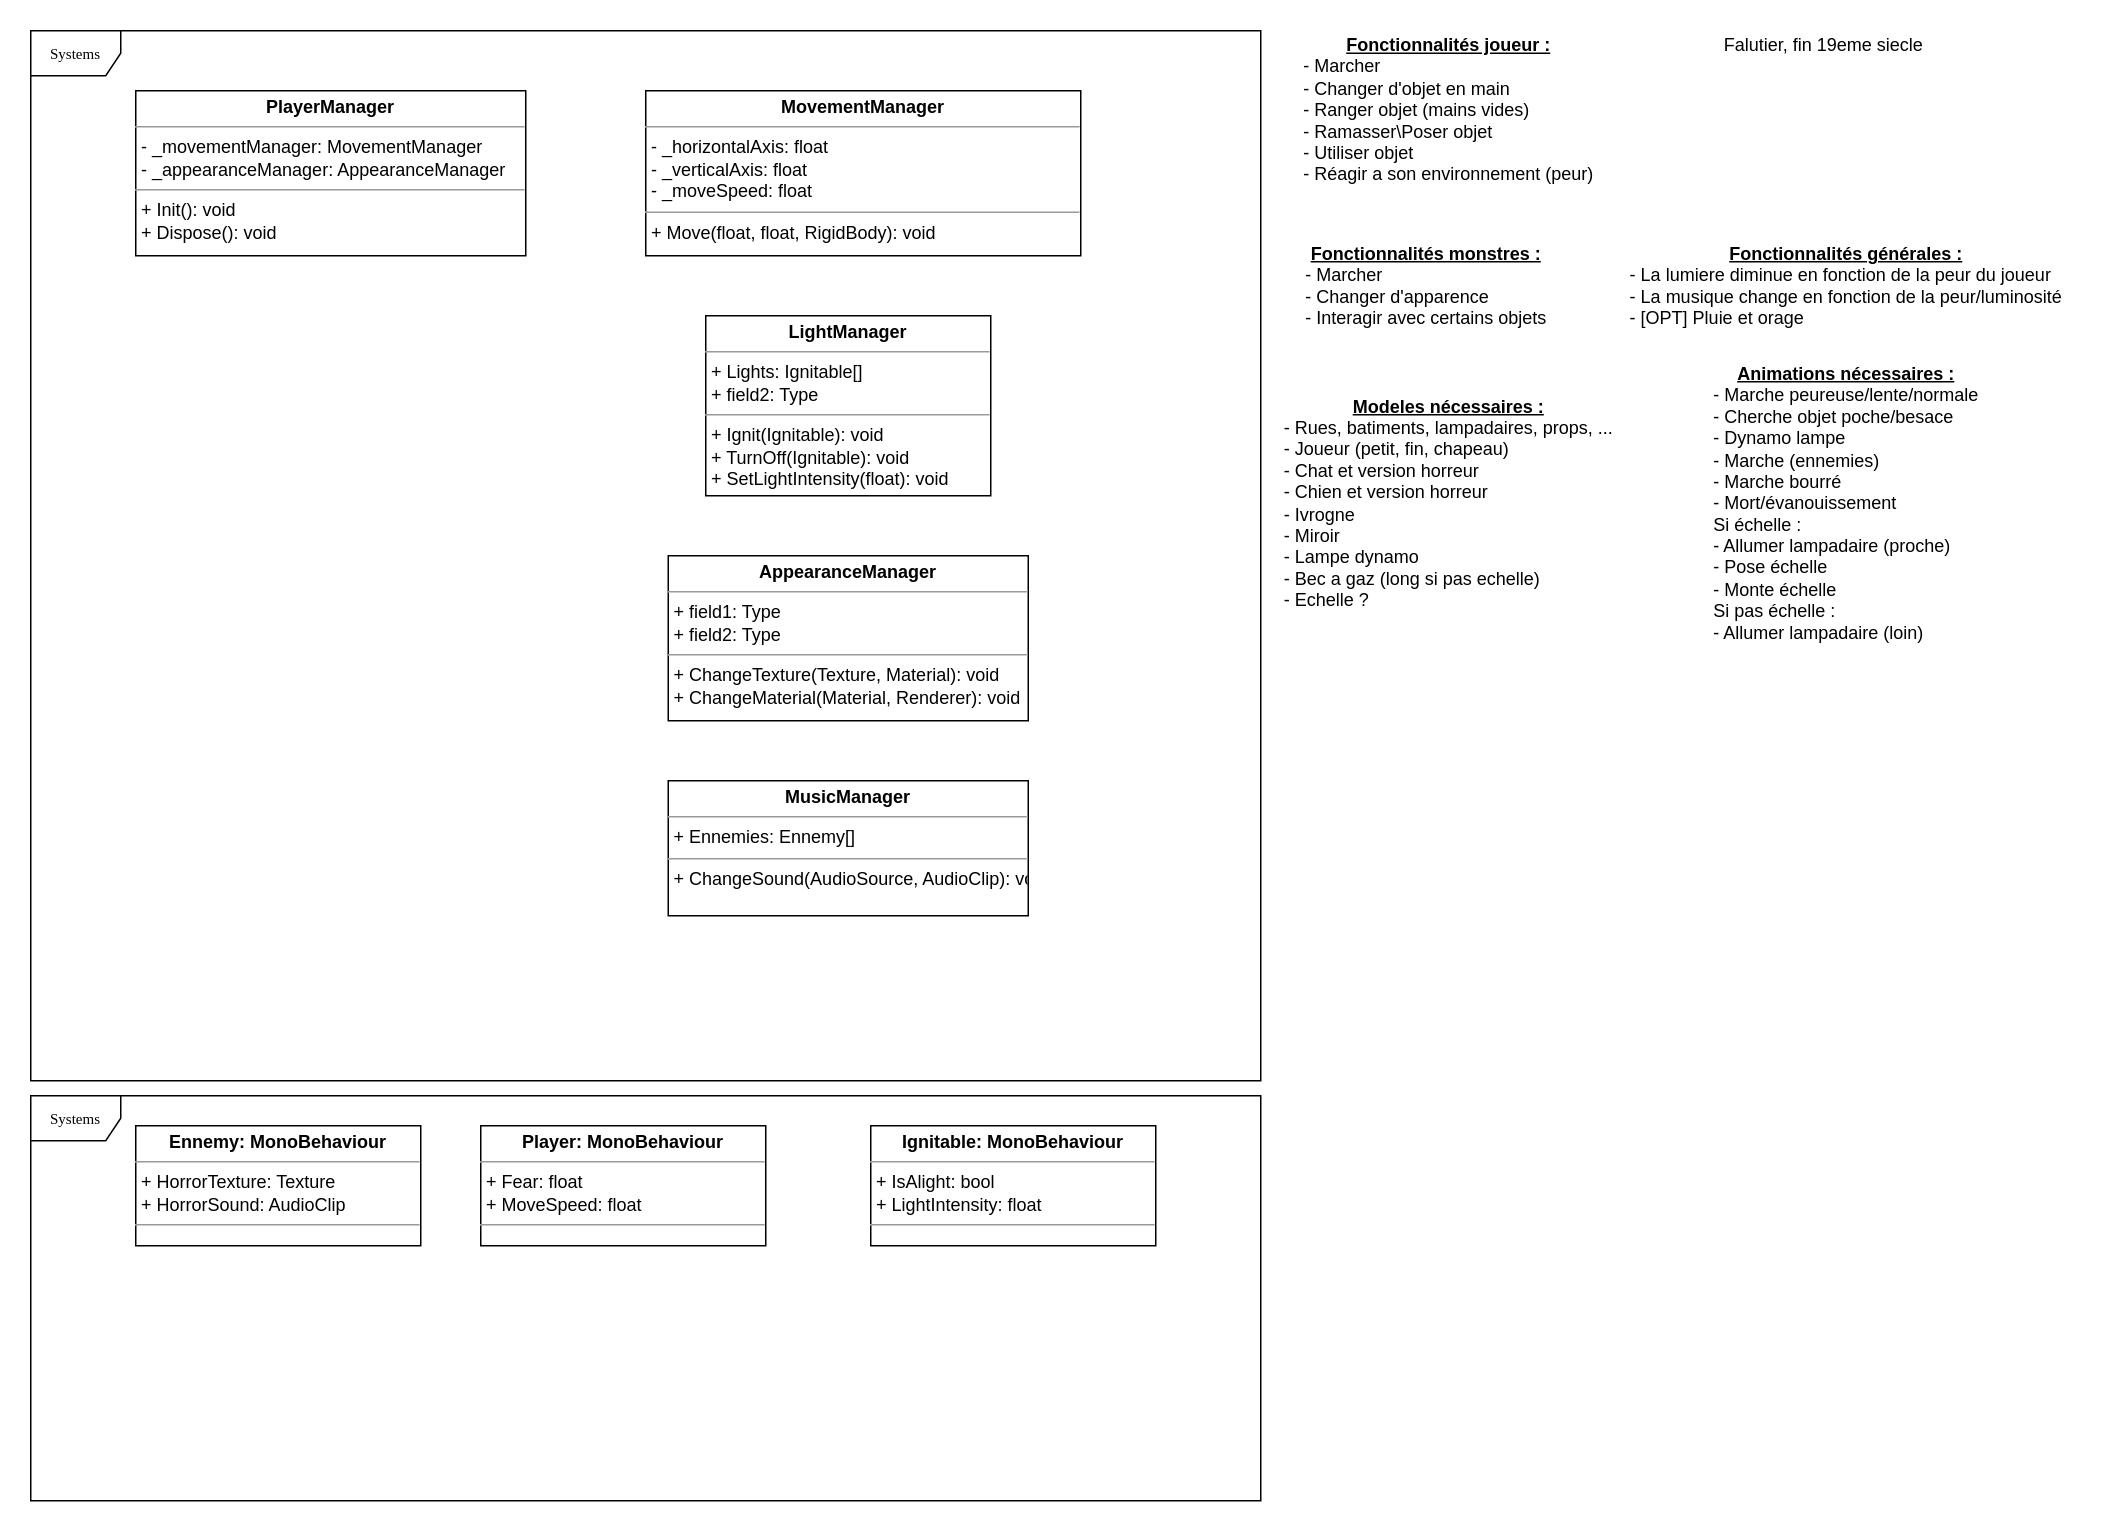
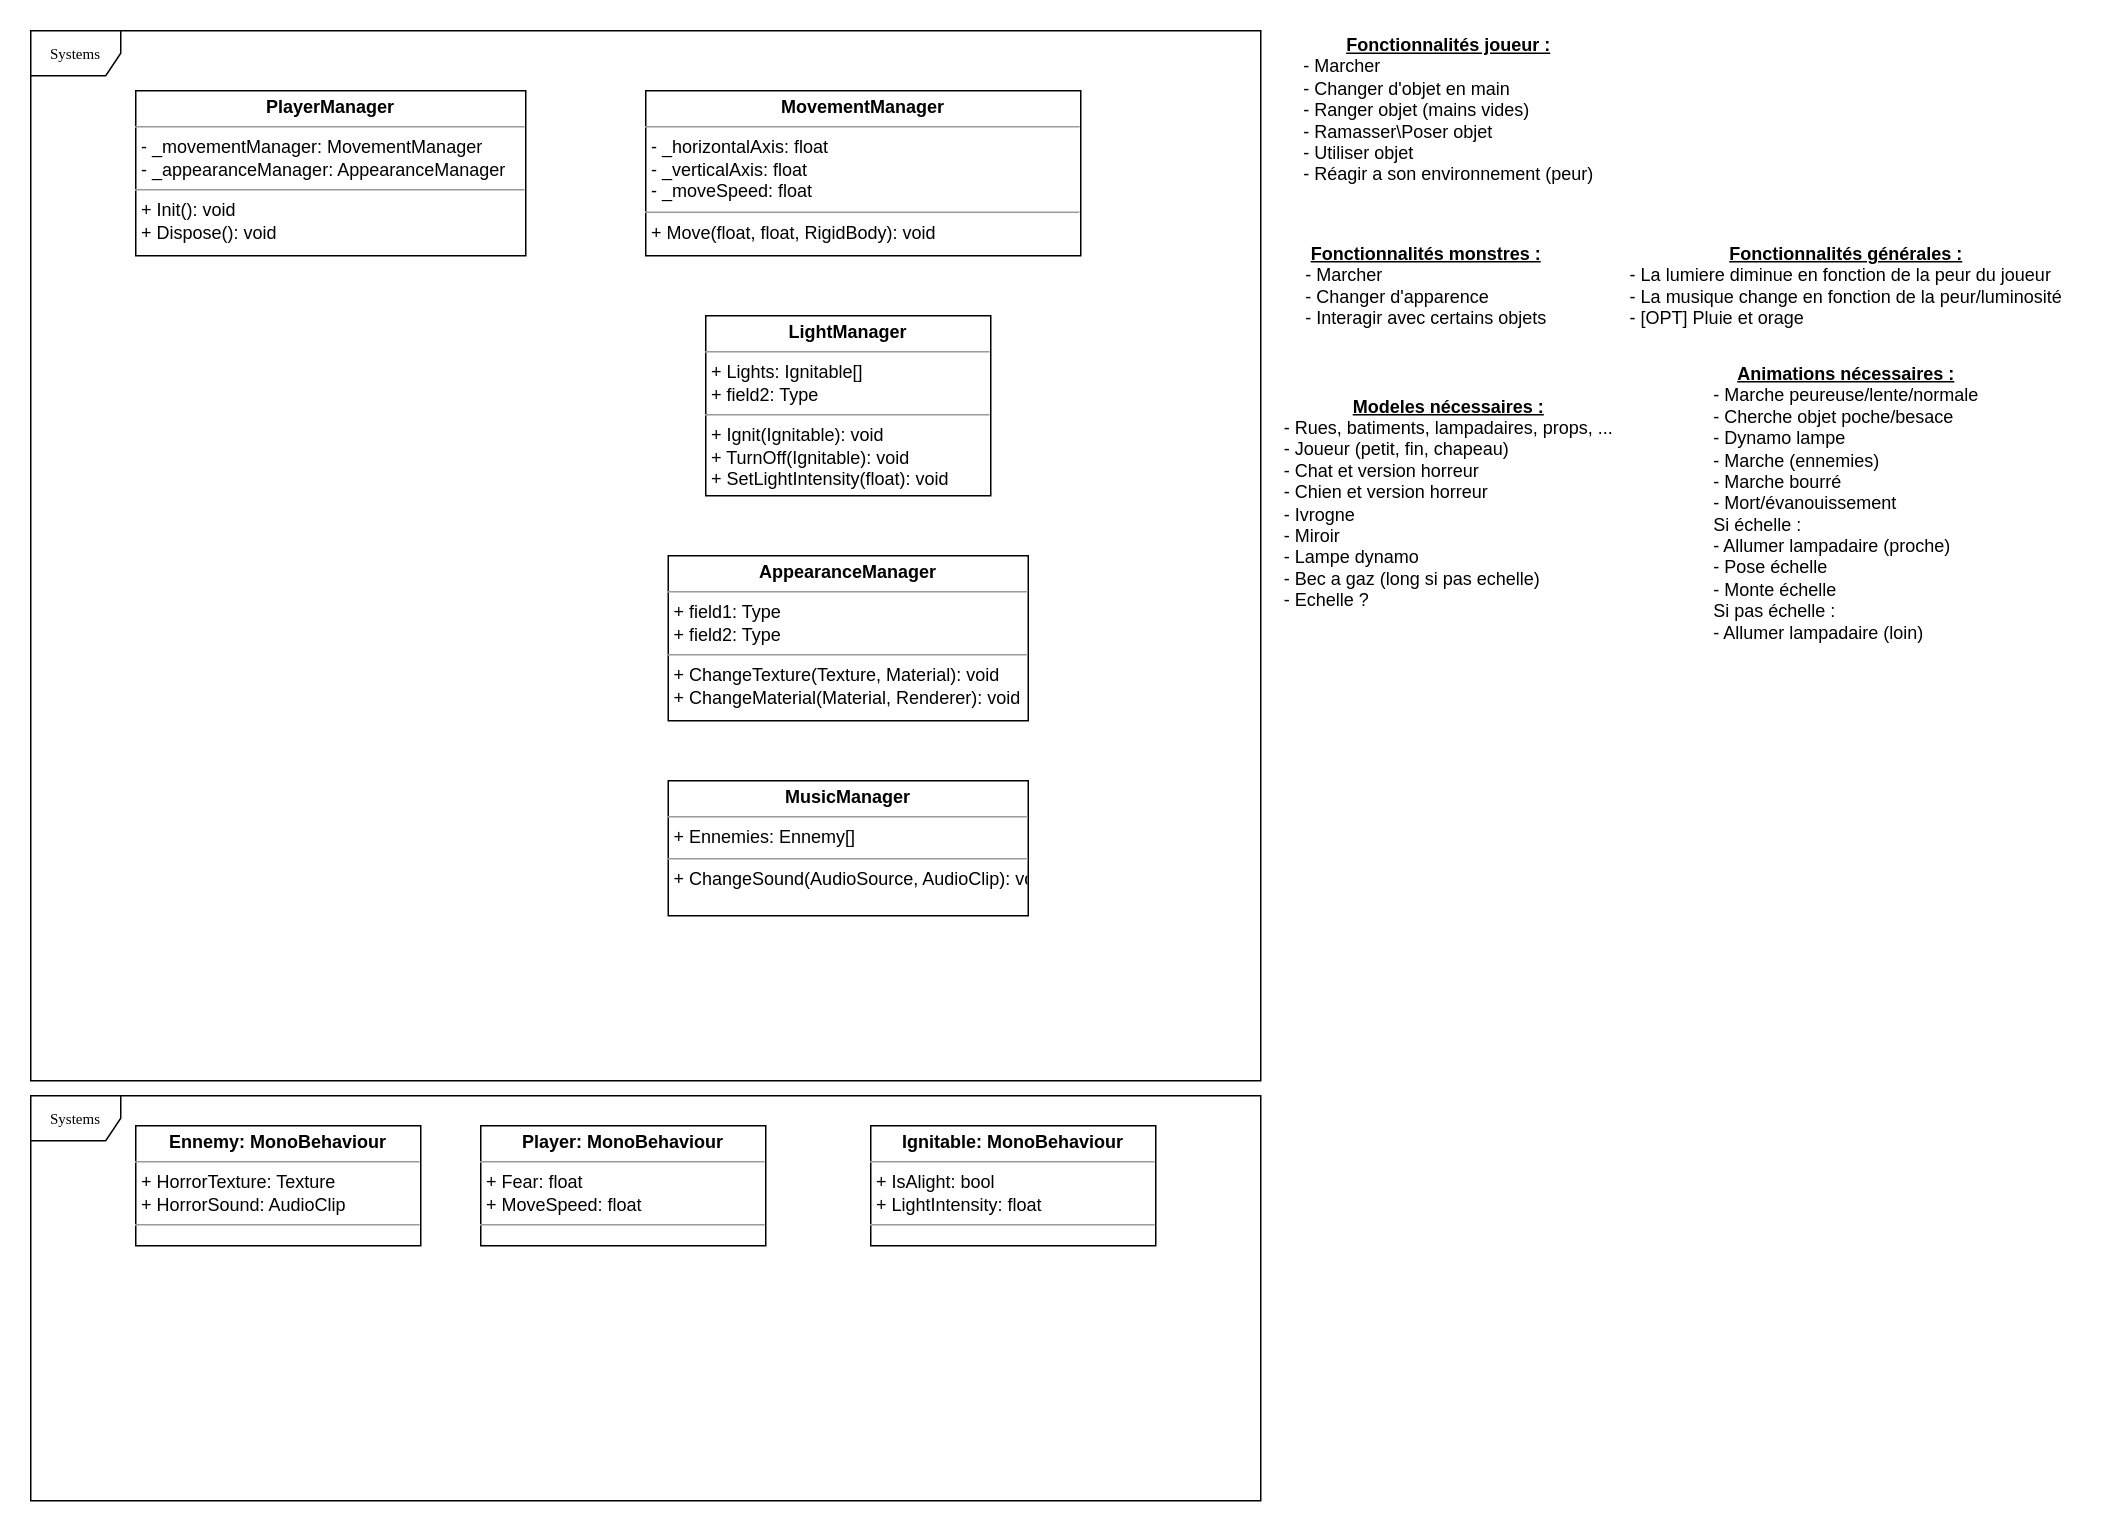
(1823, 46) -> none
